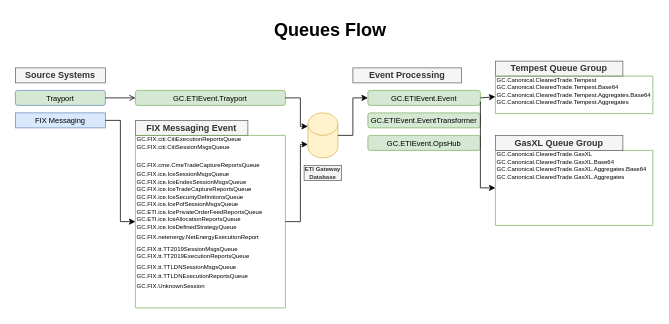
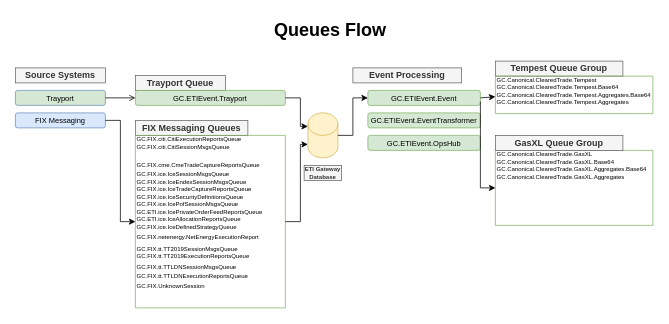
none -> (180, 83)
(60, 120) -> (60, 120)
(192, 128) -> (192, 128)
